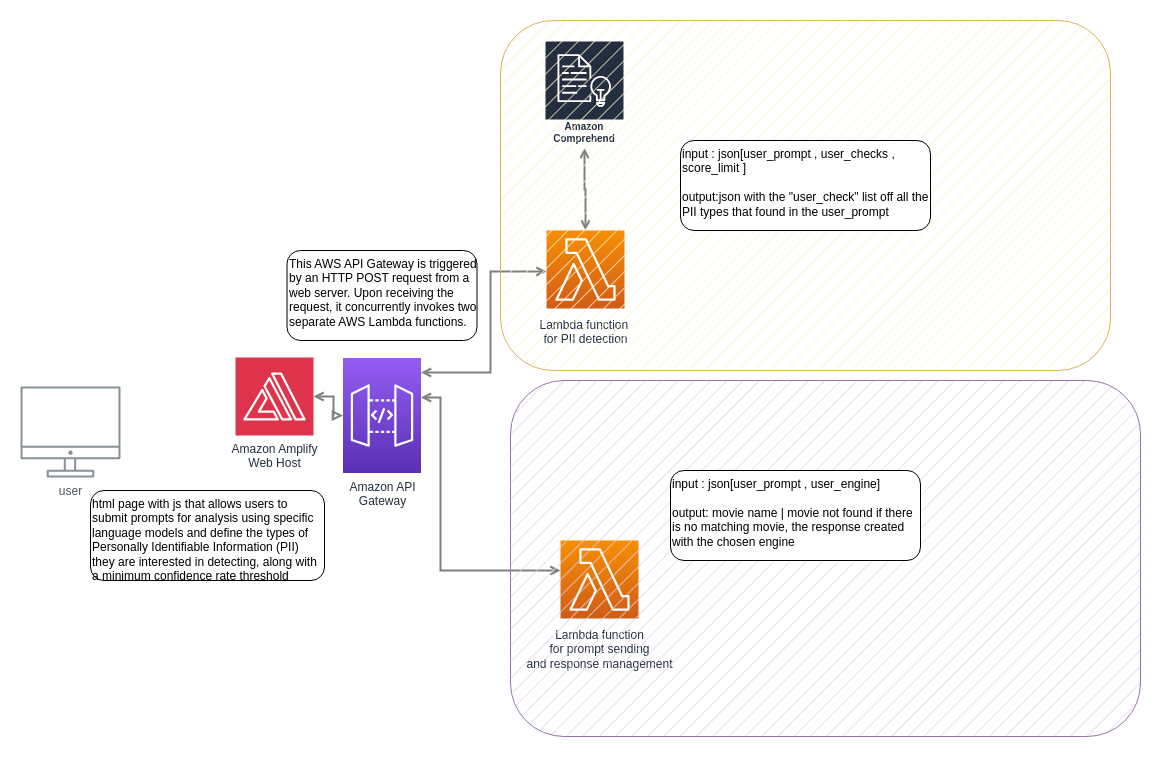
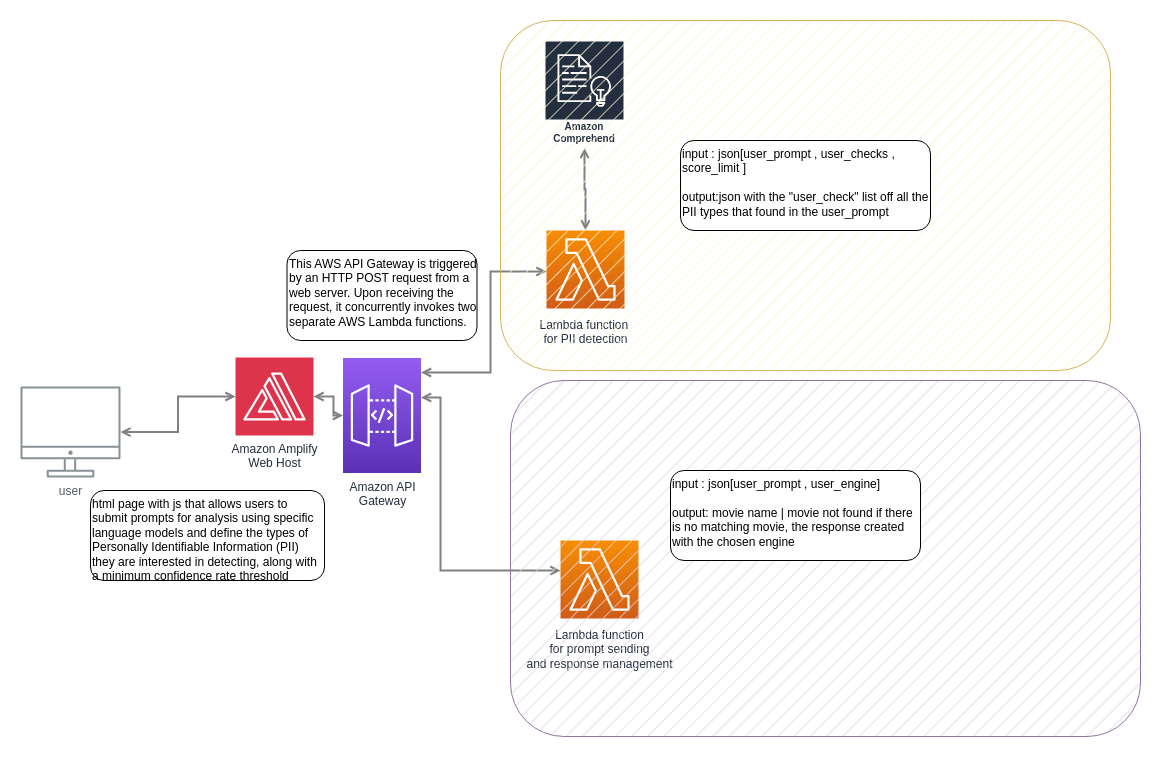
none -> (178, 415)
(334, 415) -> (335, 416)
